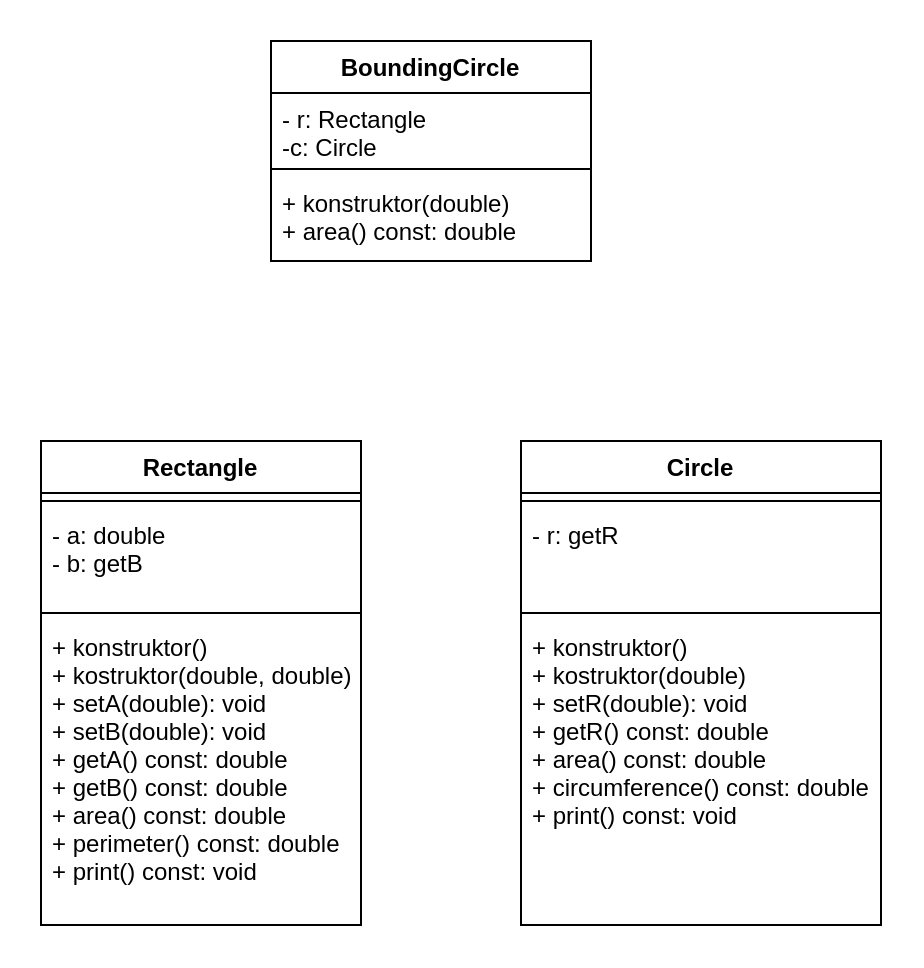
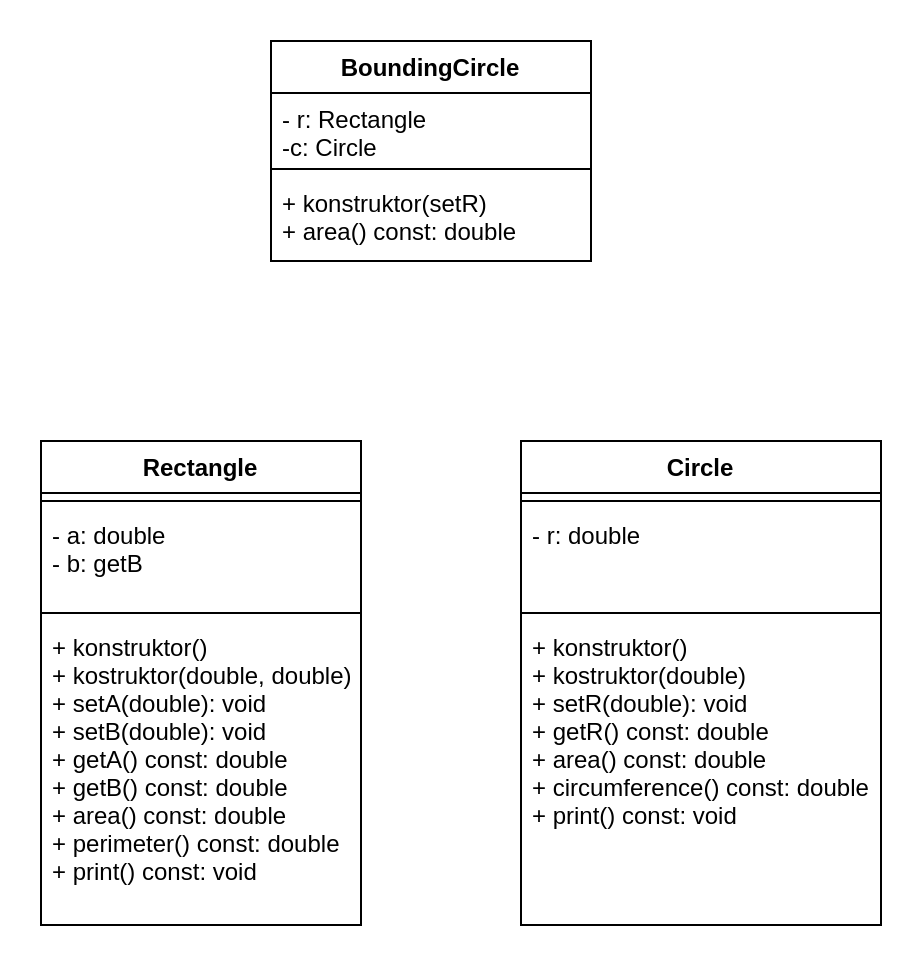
(417, 204) -> (407, 204)
(583, 536) -> (593, 536)
